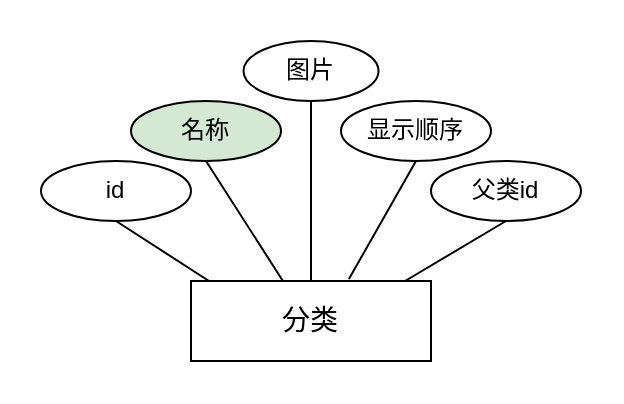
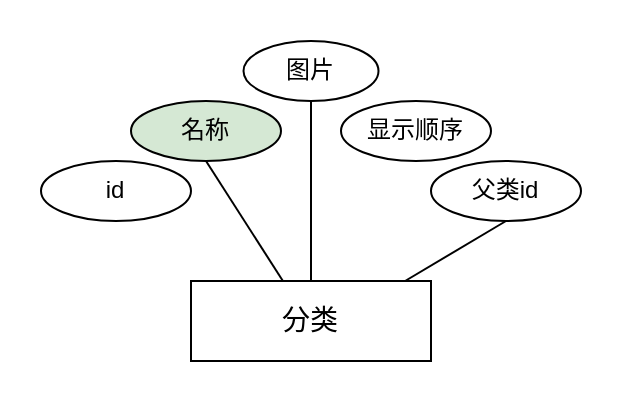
(382, 220) -> none
(163, 251) -> none
